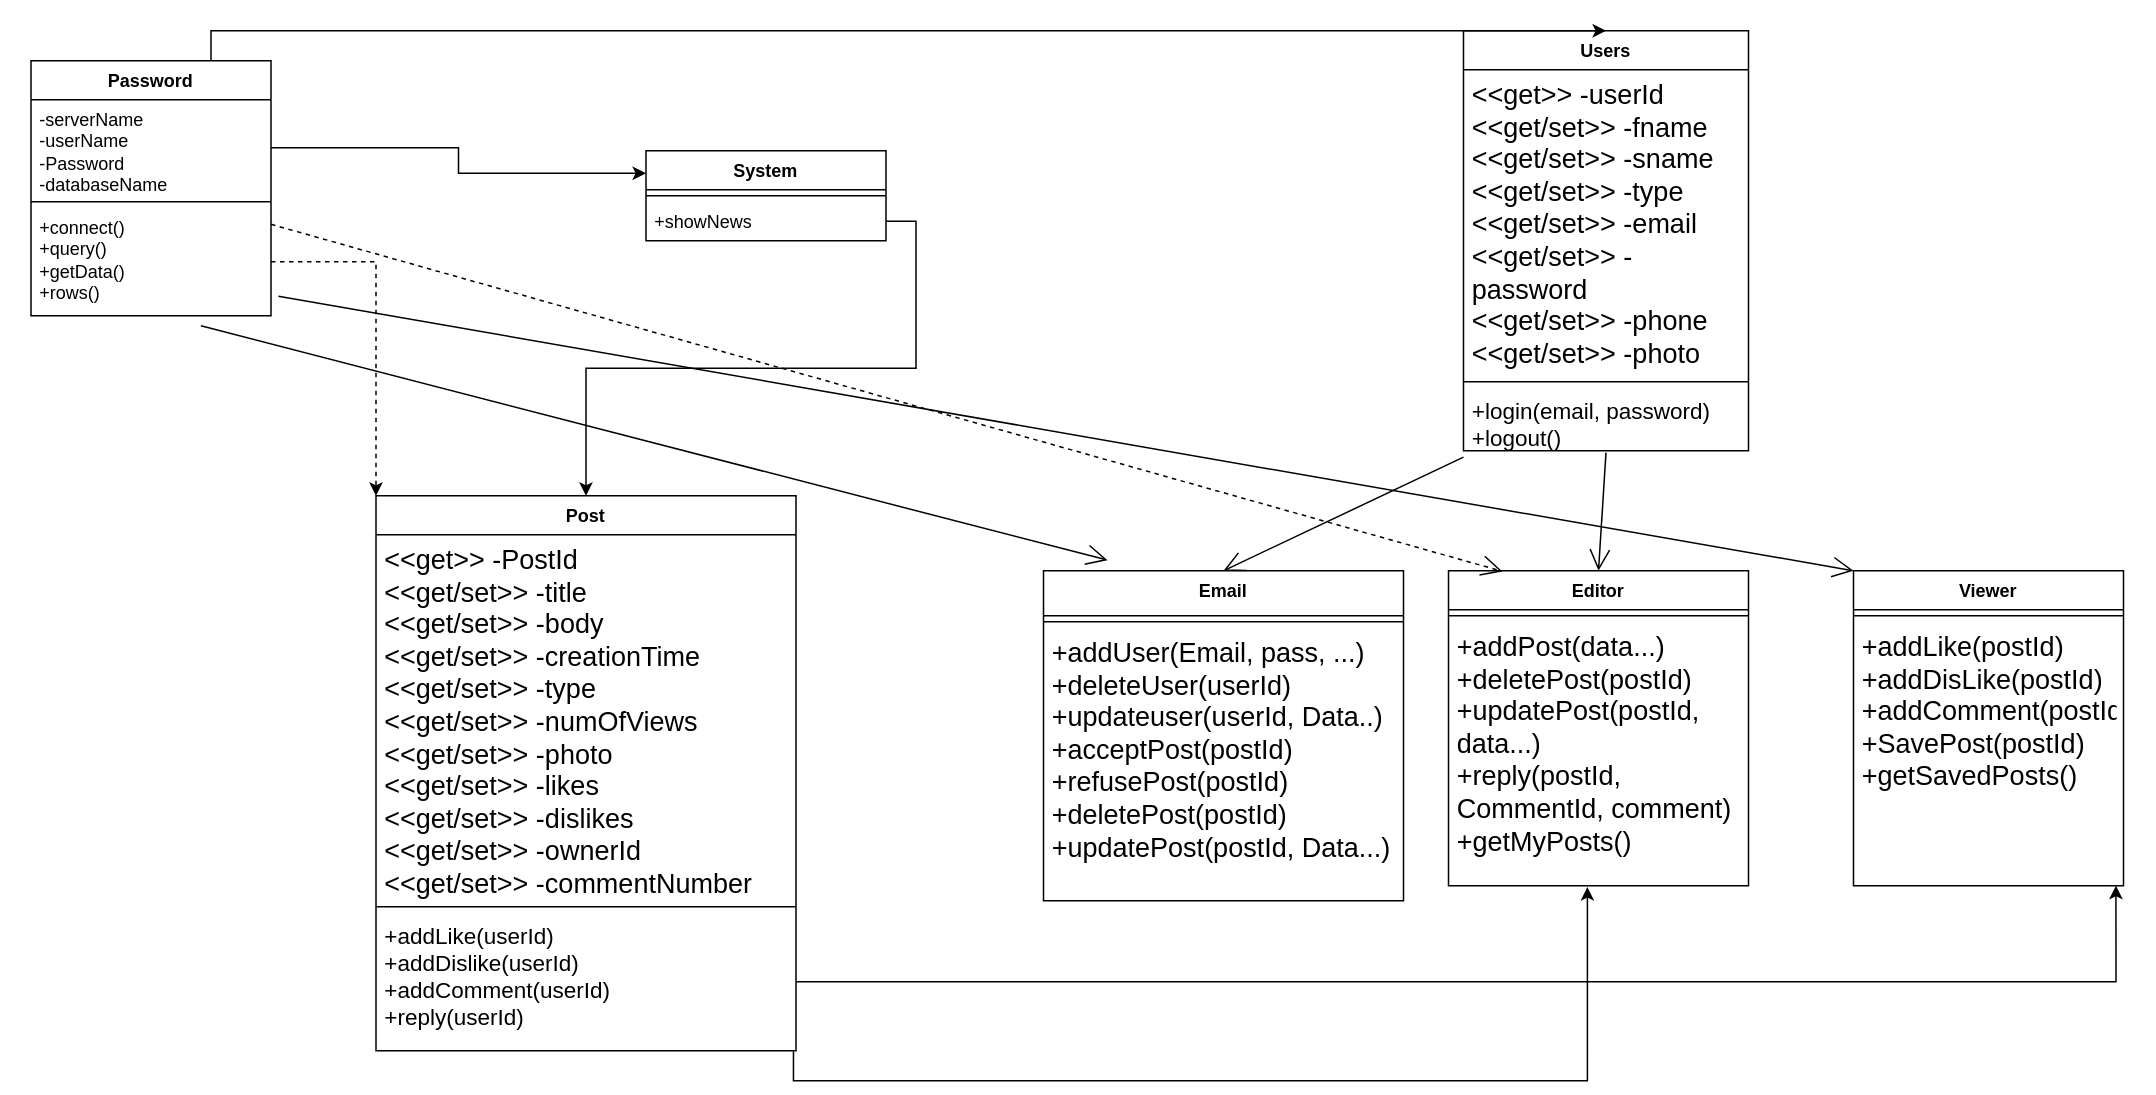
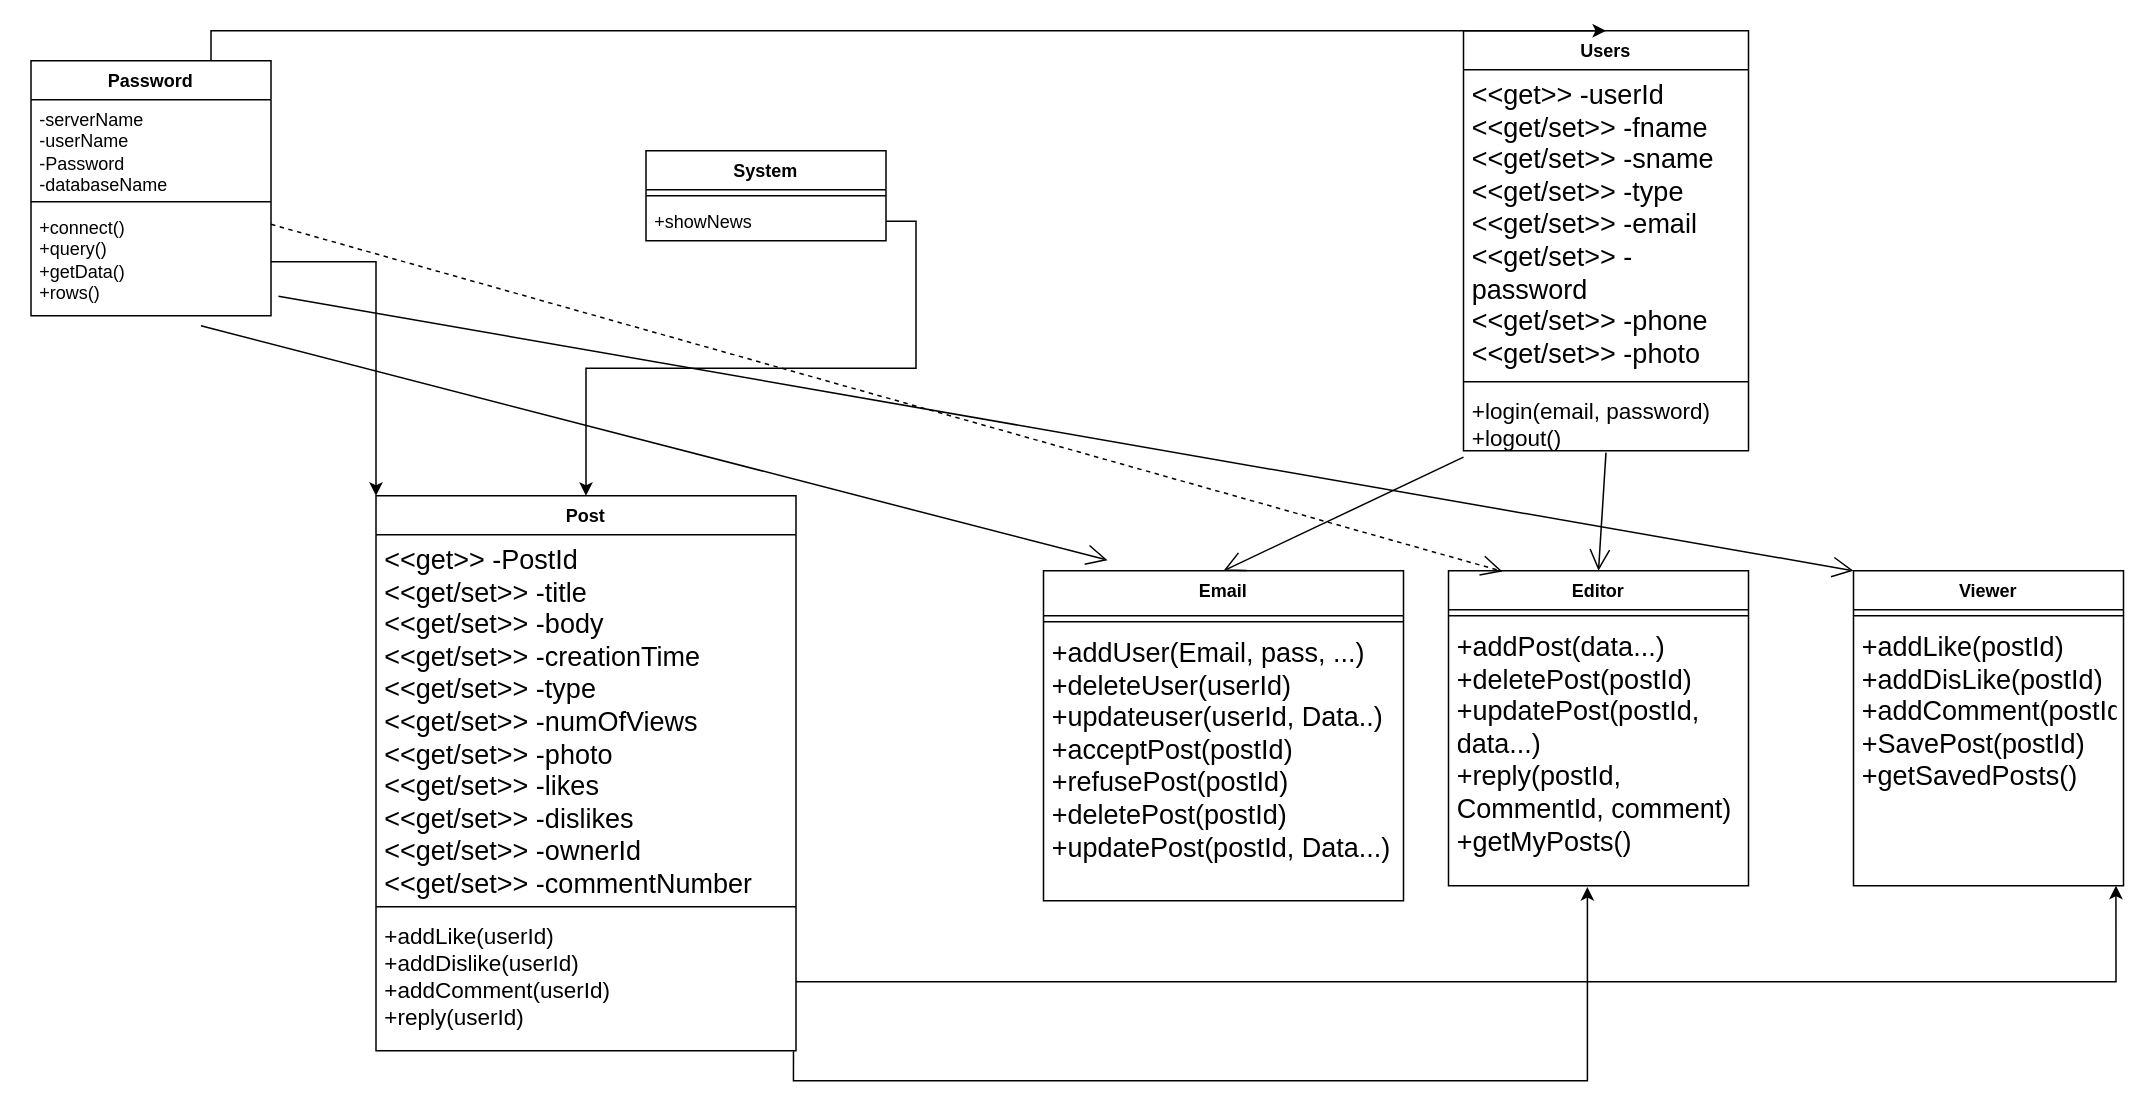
(458, 156) -> none
(376, 321) -> (376, 321)
